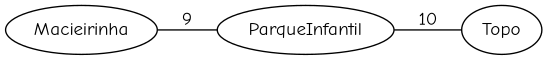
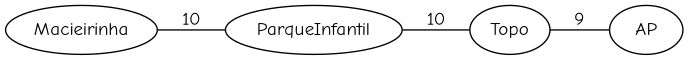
(187, 20) -> (191, 20)
none -> (646, 30)
